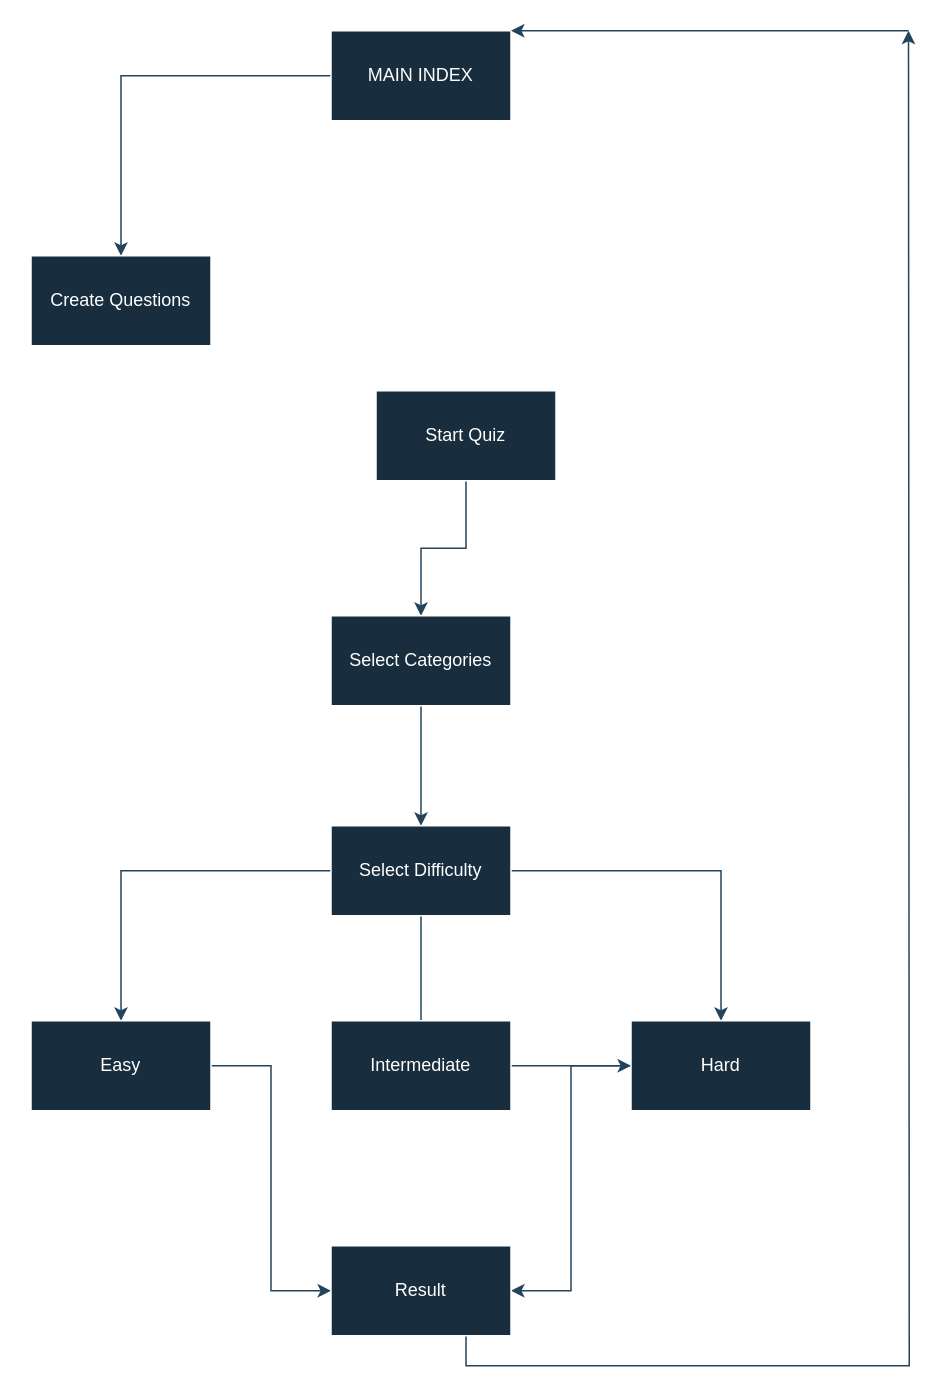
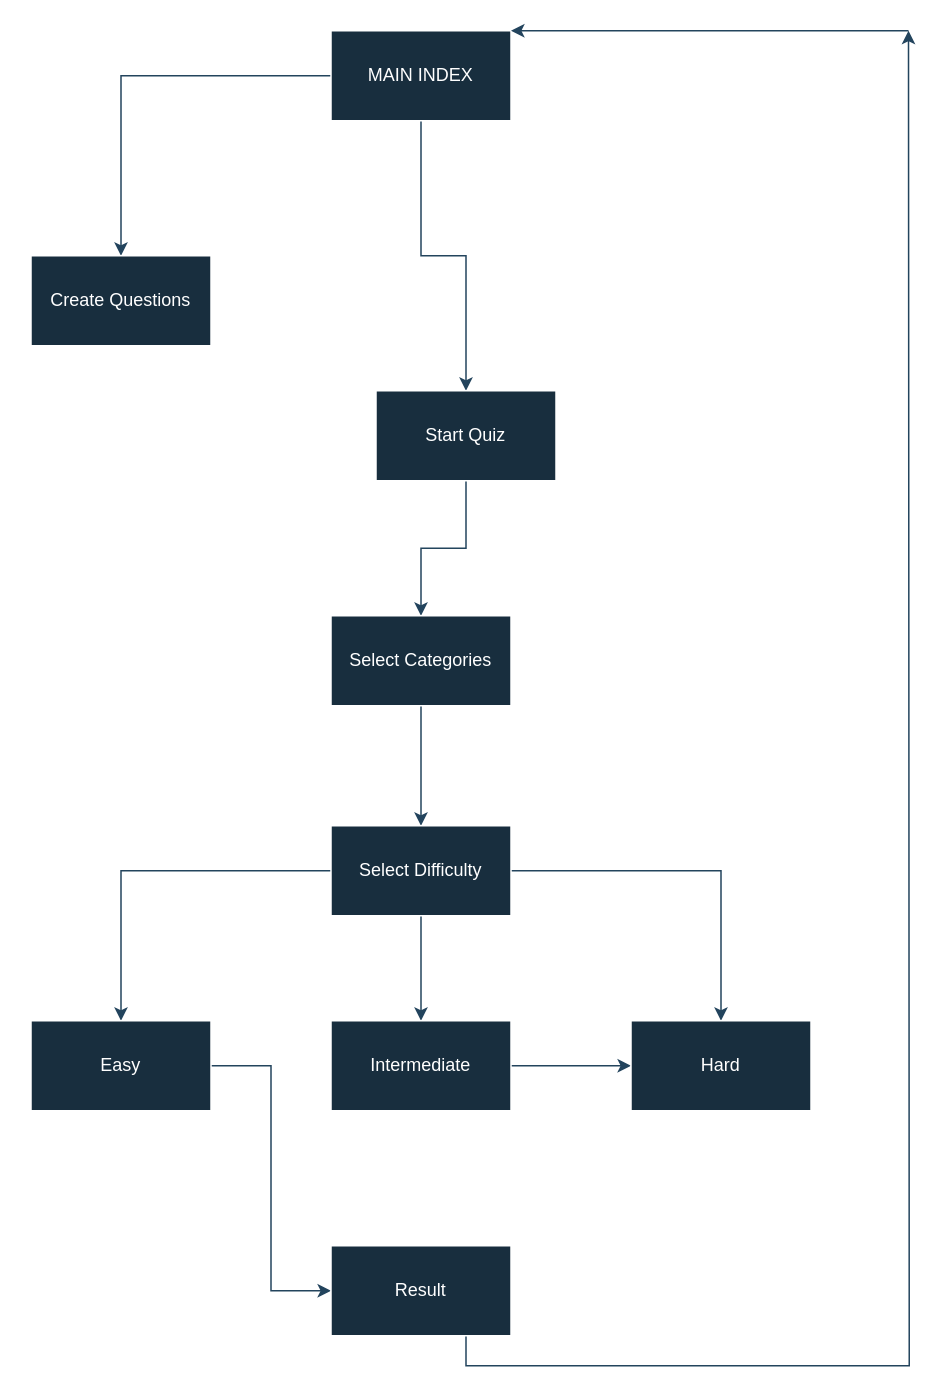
none -> (438, 256)
(421, 1013) -> (421, 1009)
(571, 1204) -> none
